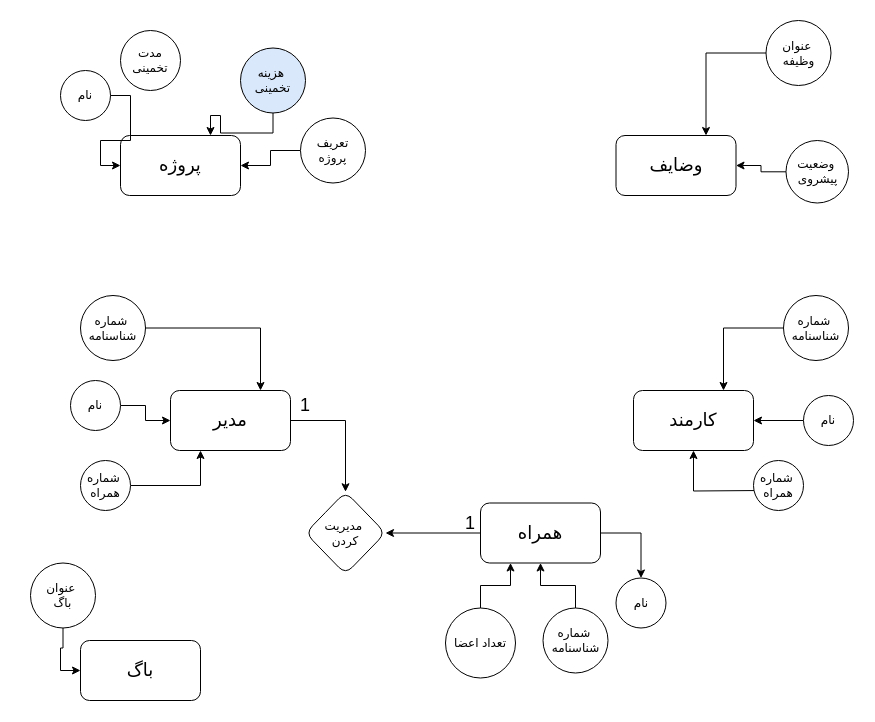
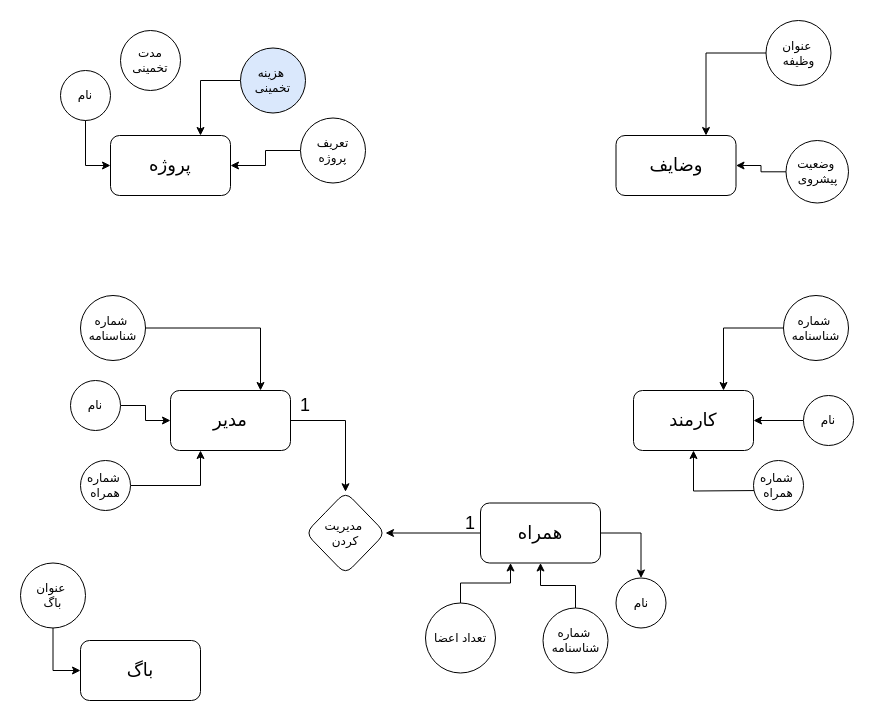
(181, 166) -> (171, 166)
(63, 596) -> (53, 596)
(481, 643) -> (461, 638)
